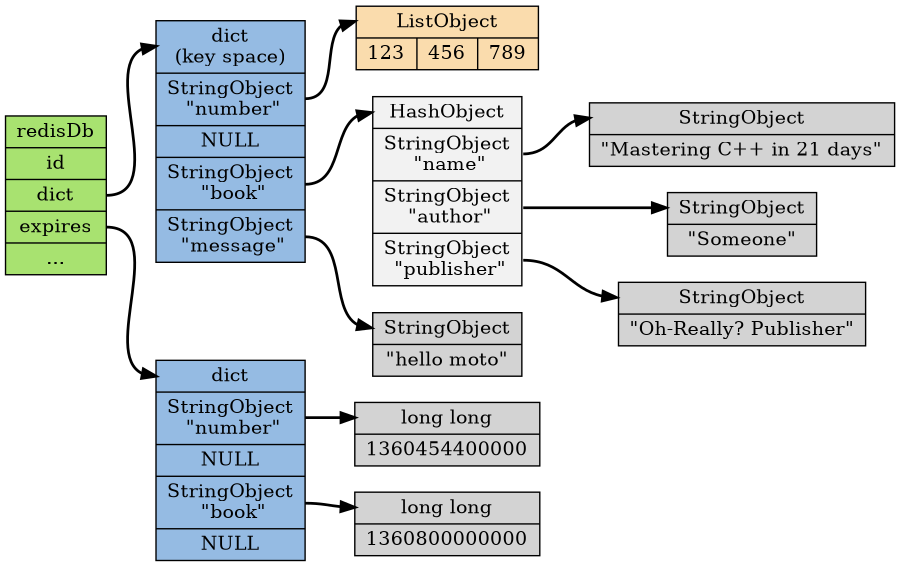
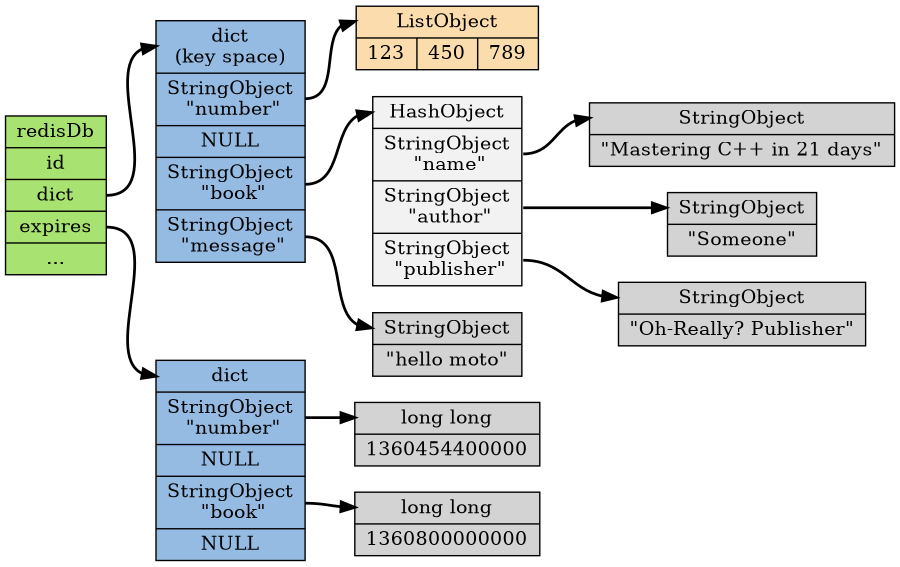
(447, 53) -> (447, 53)
